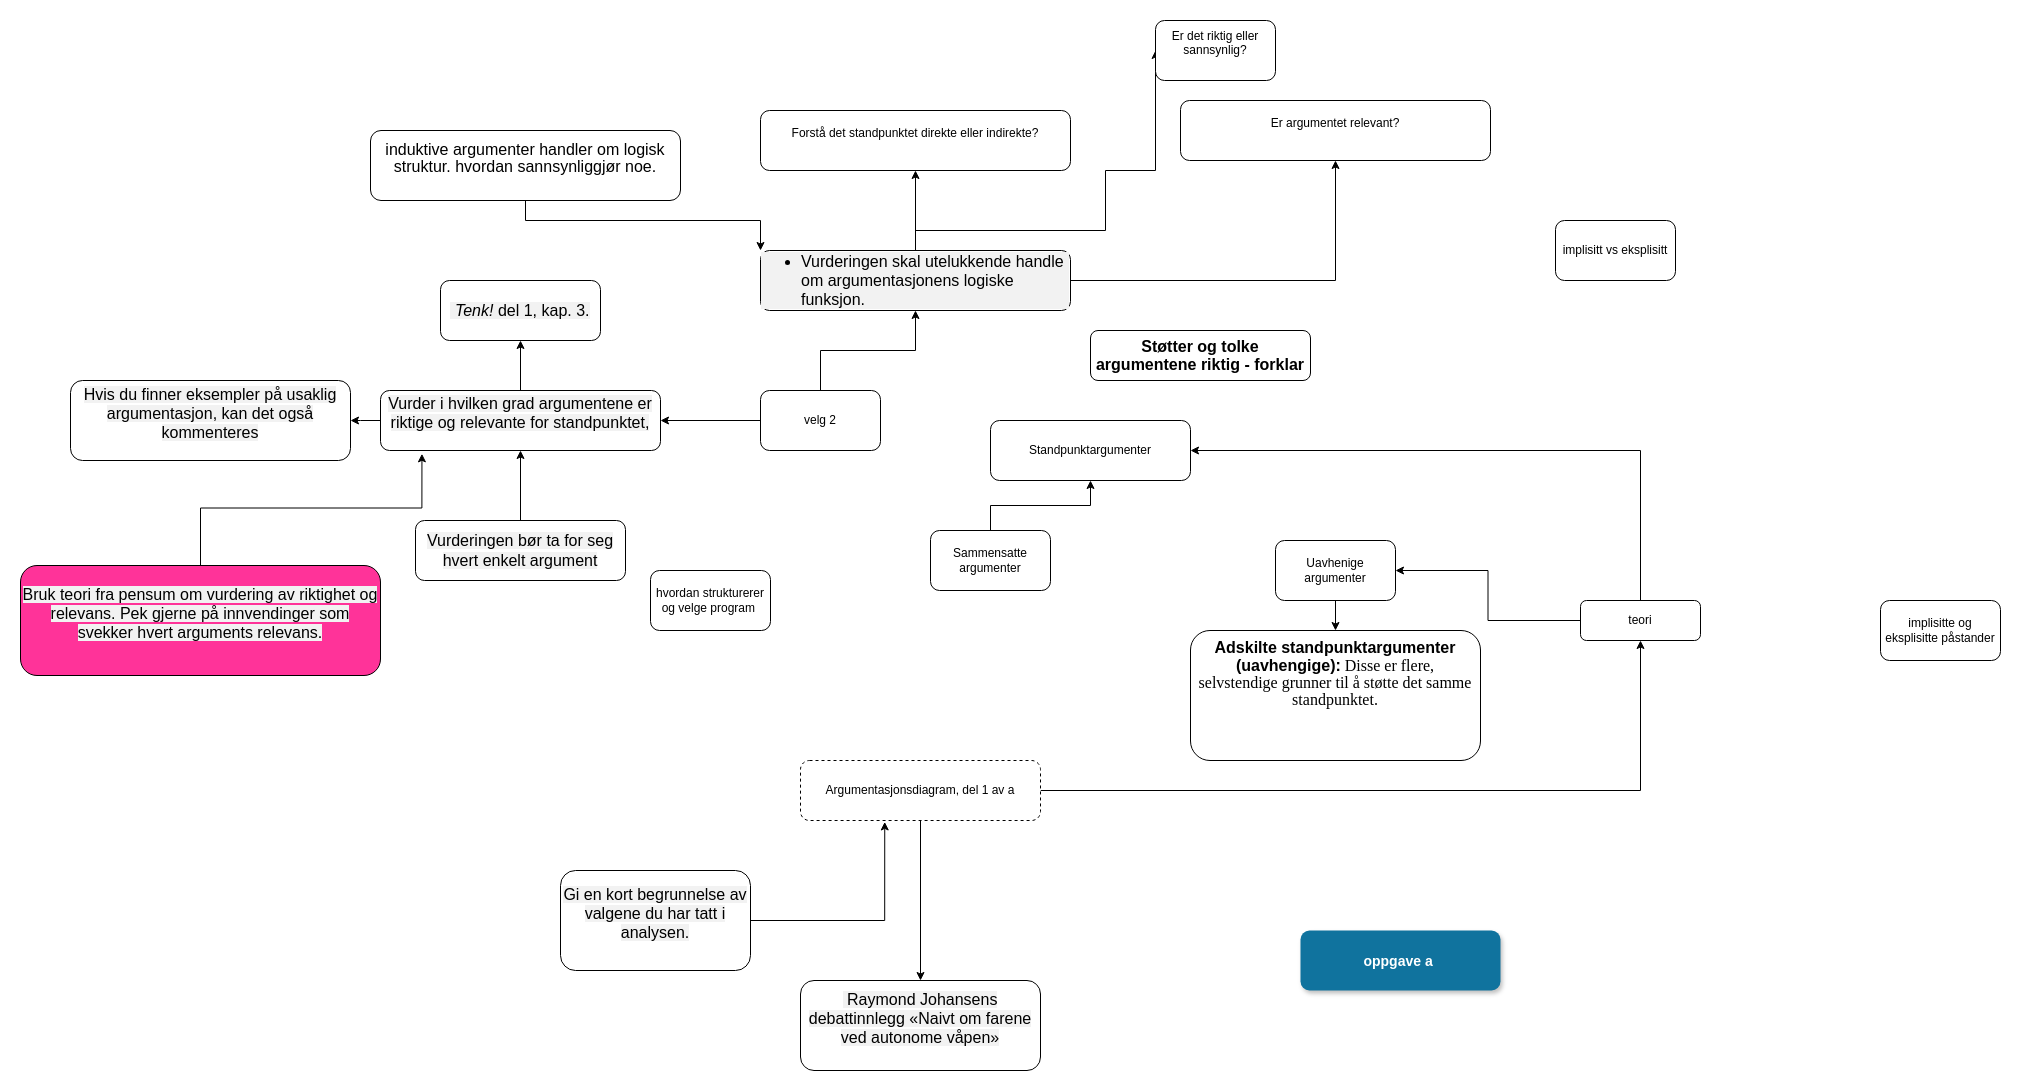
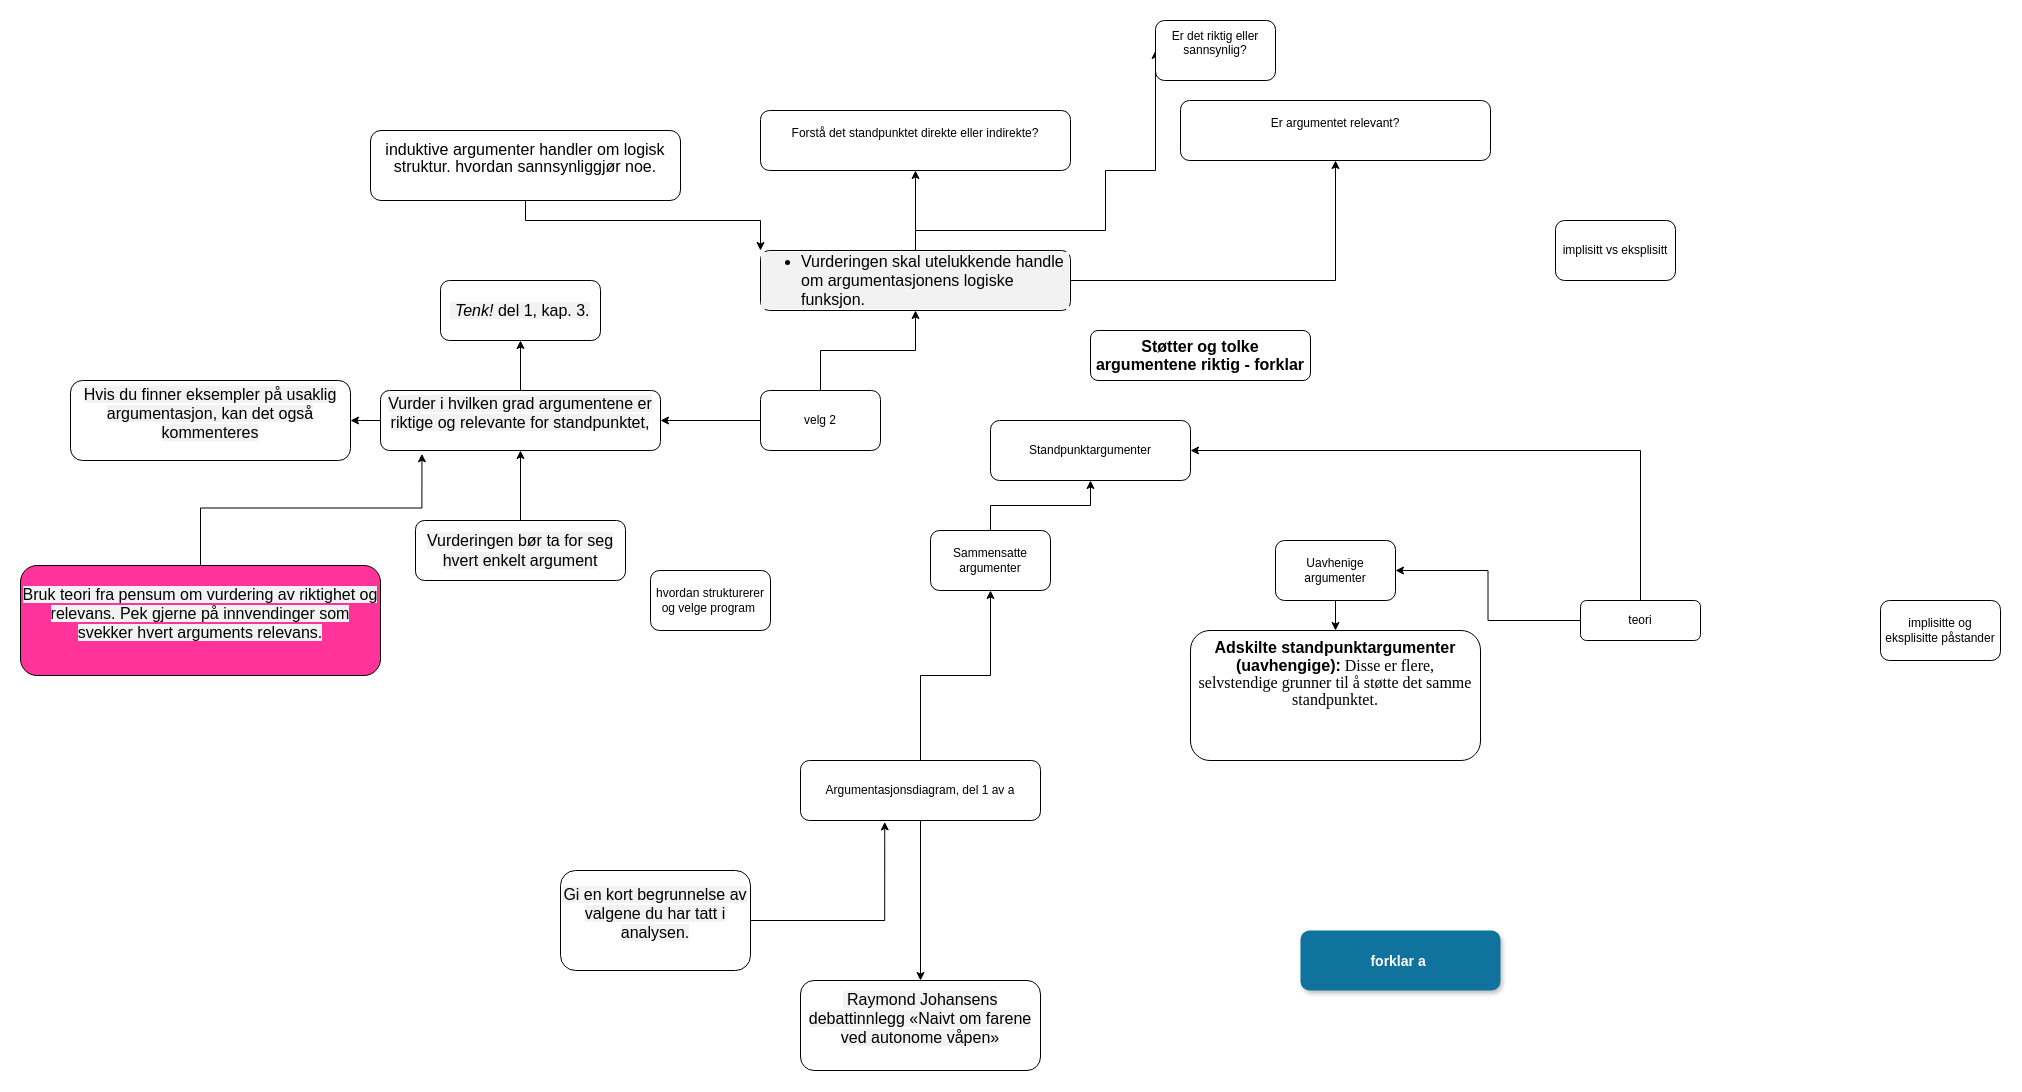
(921, 791) -> (921, 791)
(1412, 791) -> (952, 676)
(1400, 961) -> (1400, 961)
